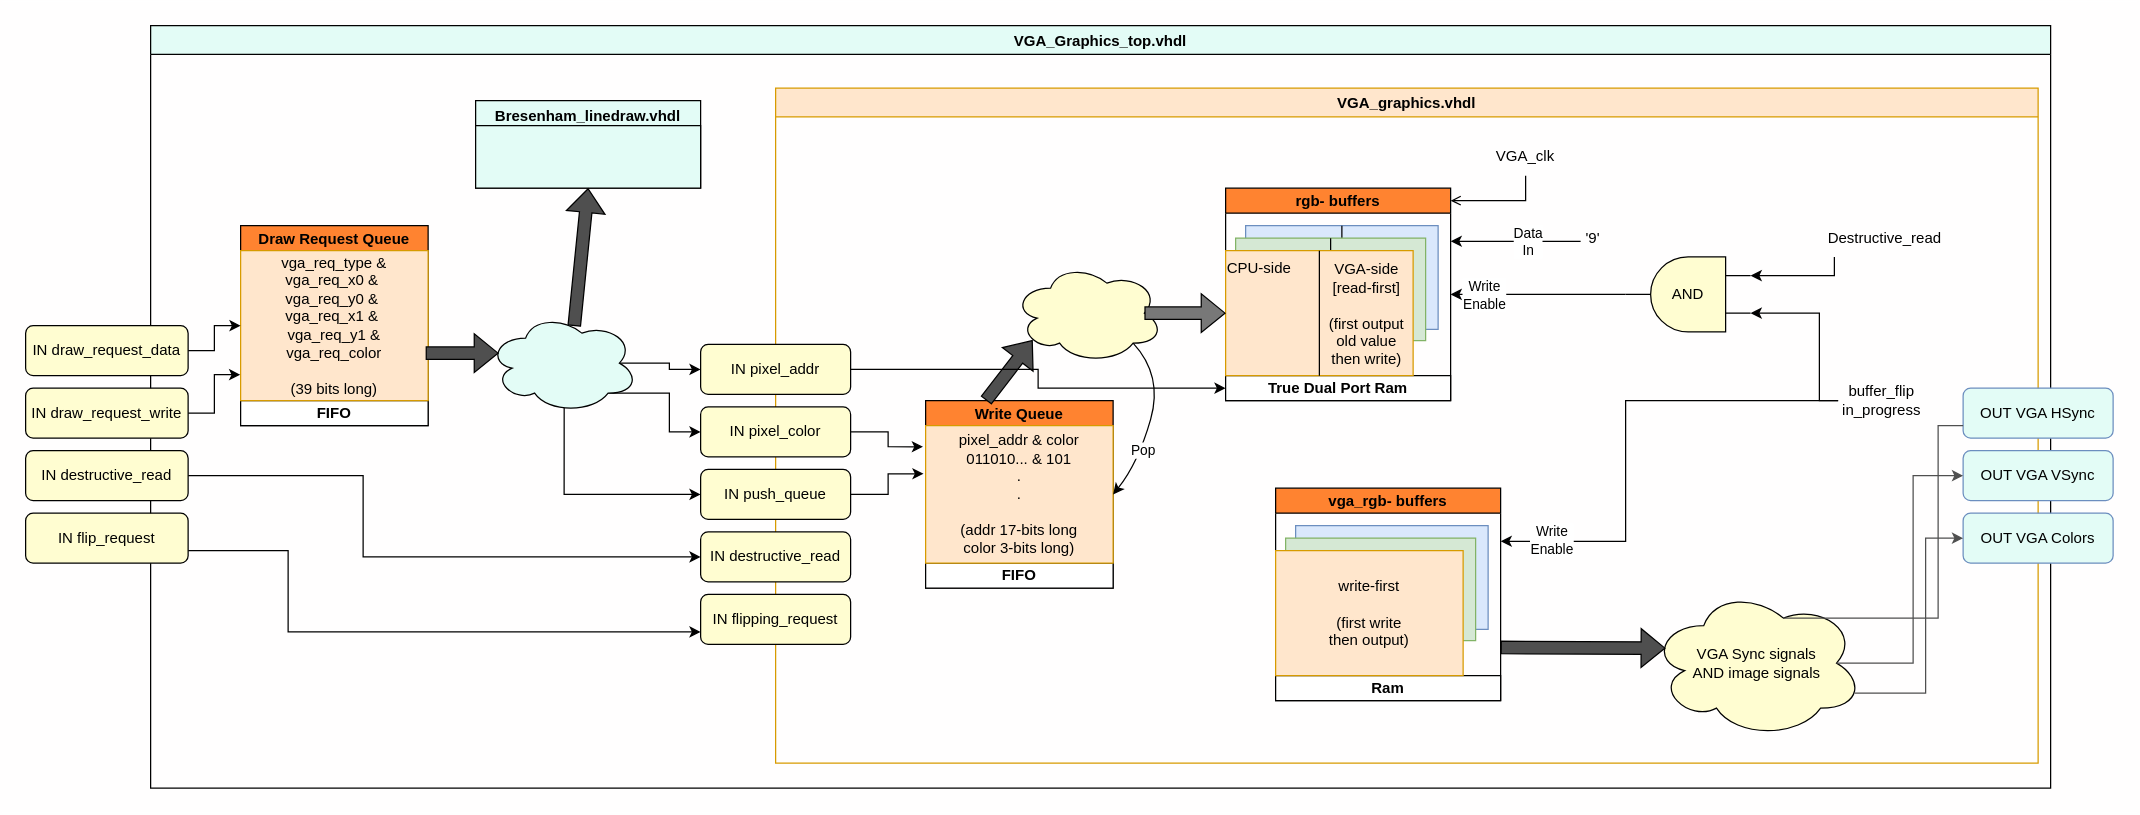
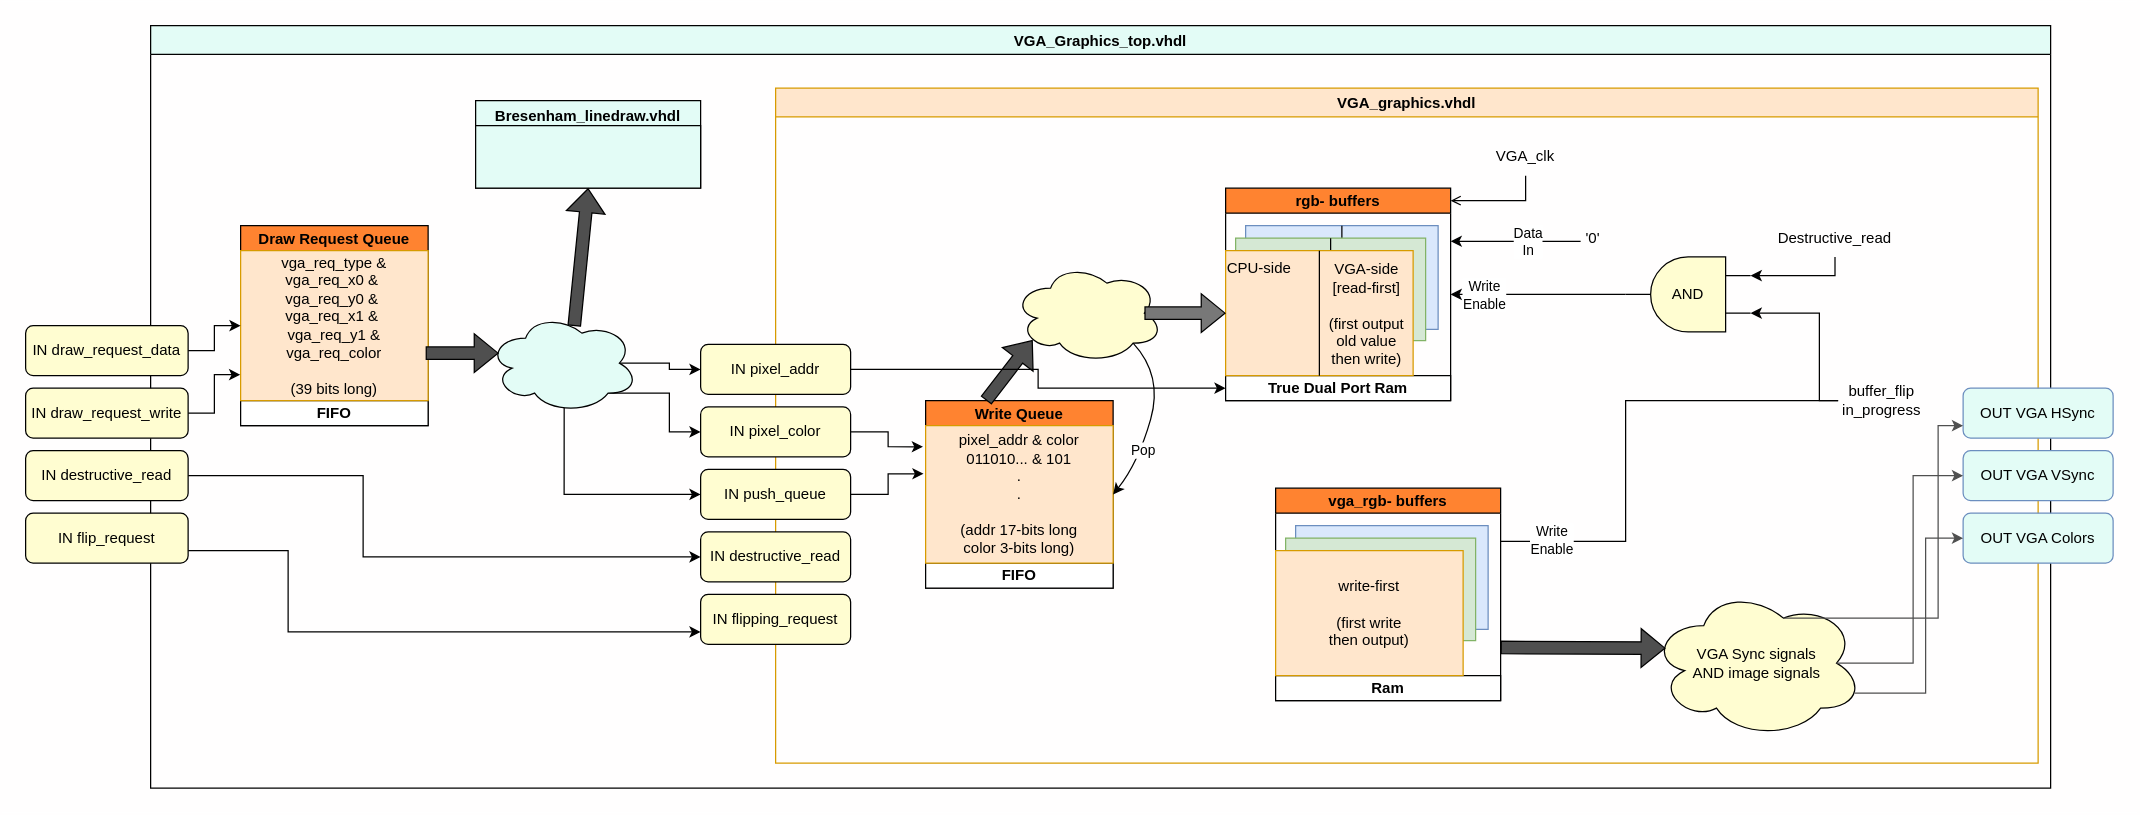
(1593, 238) -> (1593, 238)
(1885, 238) -> (1835, 238)
(1956, 426) -> (1953, 426)
(1510, 541) -> (1507, 541)
